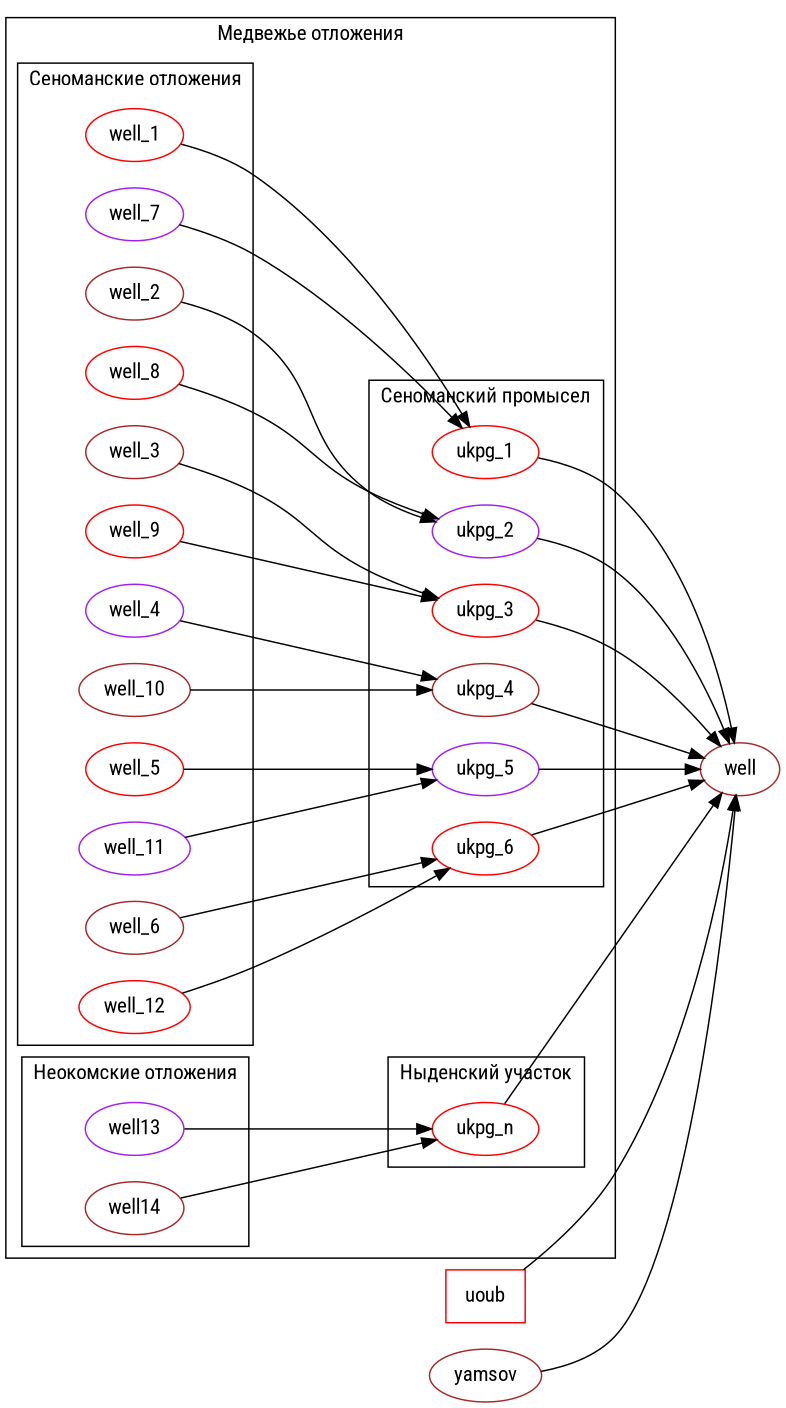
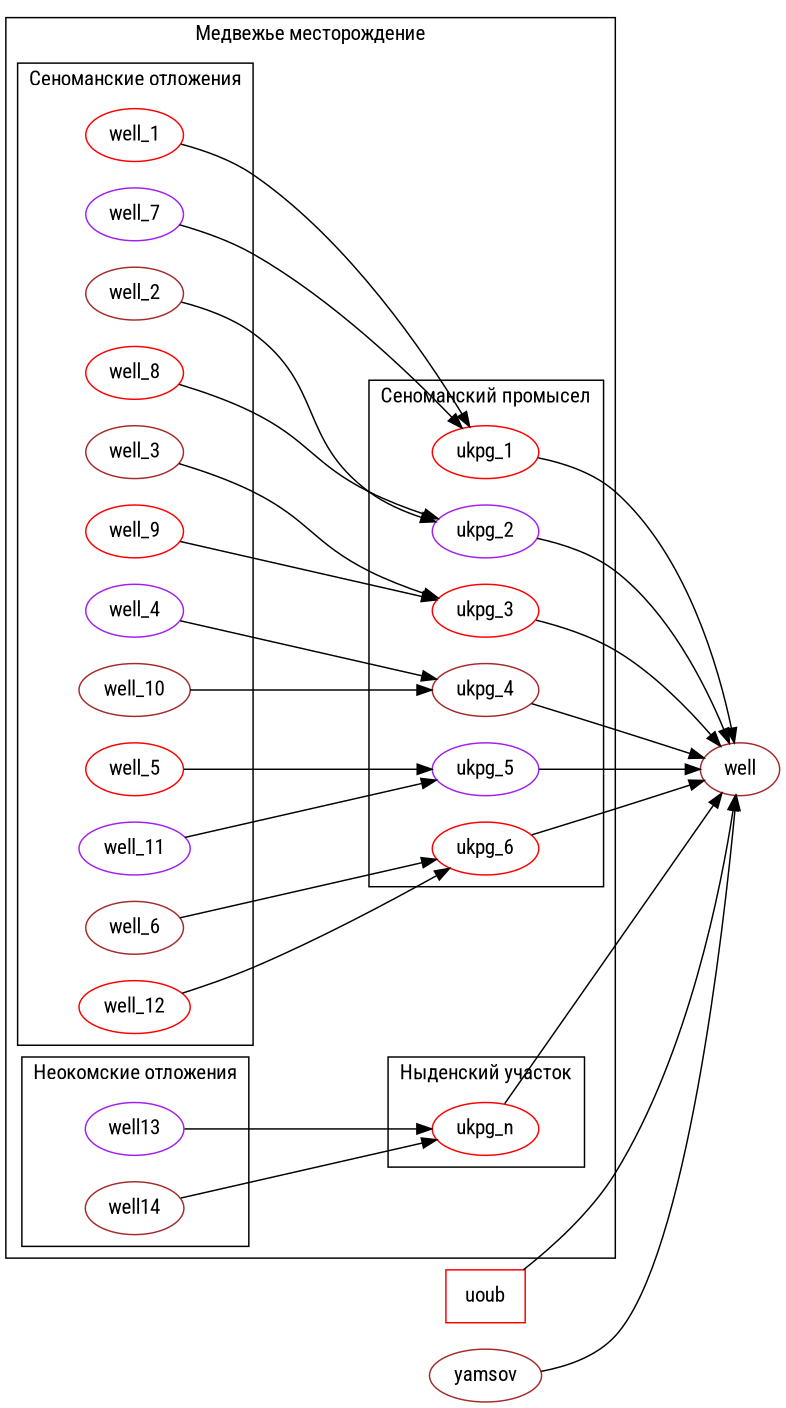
(311, 34) -> (311, 34)
